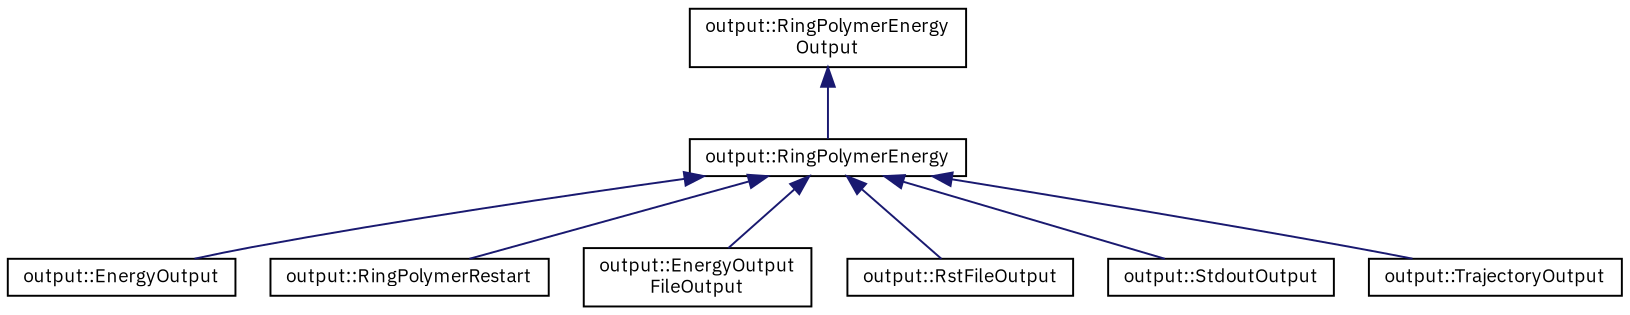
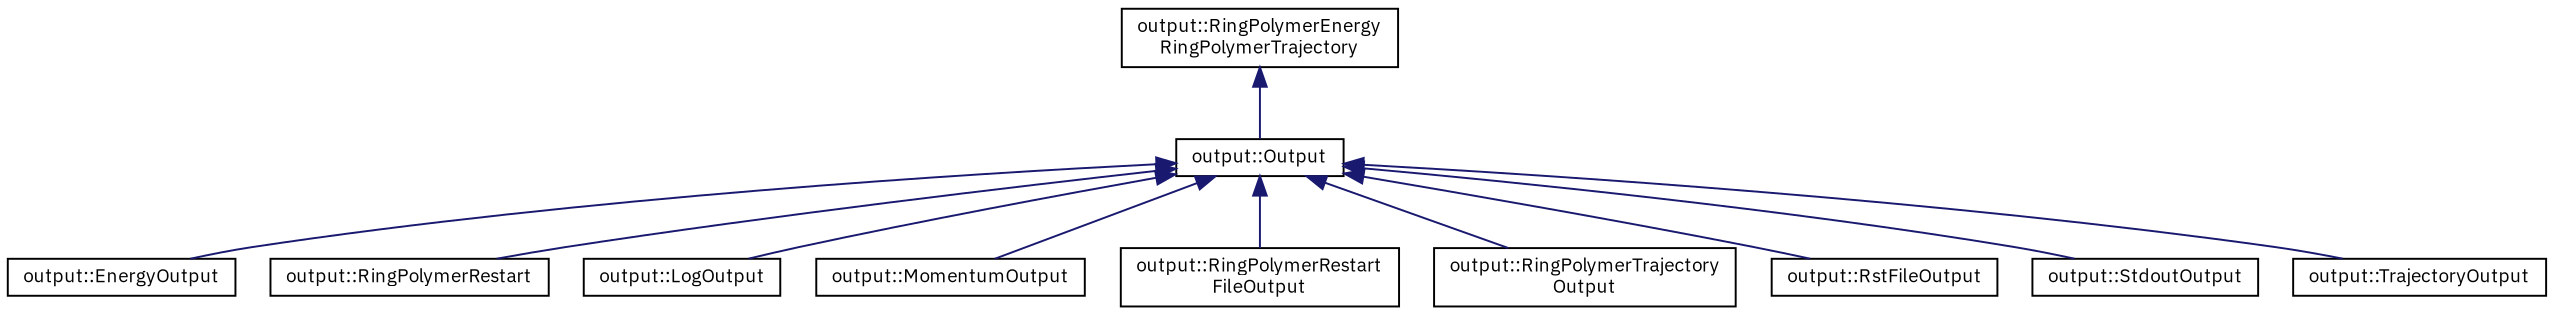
(828, 38) -> (1260, 38)
(828, 158) -> (1260, 158)
none -> (682, 277)
(698, 277) -> (1260, 277)
none -> (951, 277)
none -> (1585, 277)
